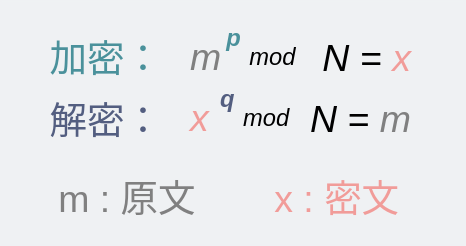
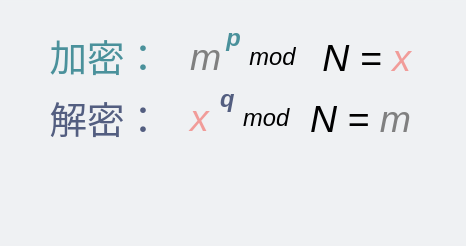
(128, 199) -> none
(338, 199) -> none
